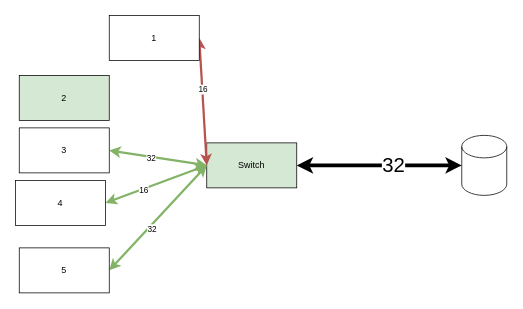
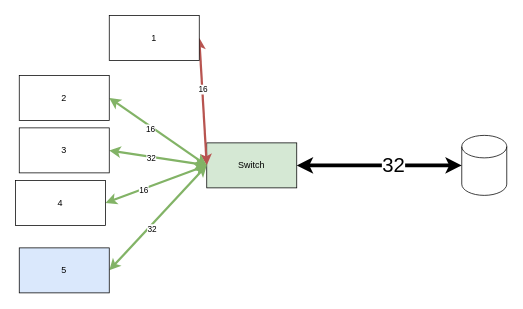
(64, 98) -> (64, 98)
none -> (157, 131)
(64, 270) -> (64, 270)
